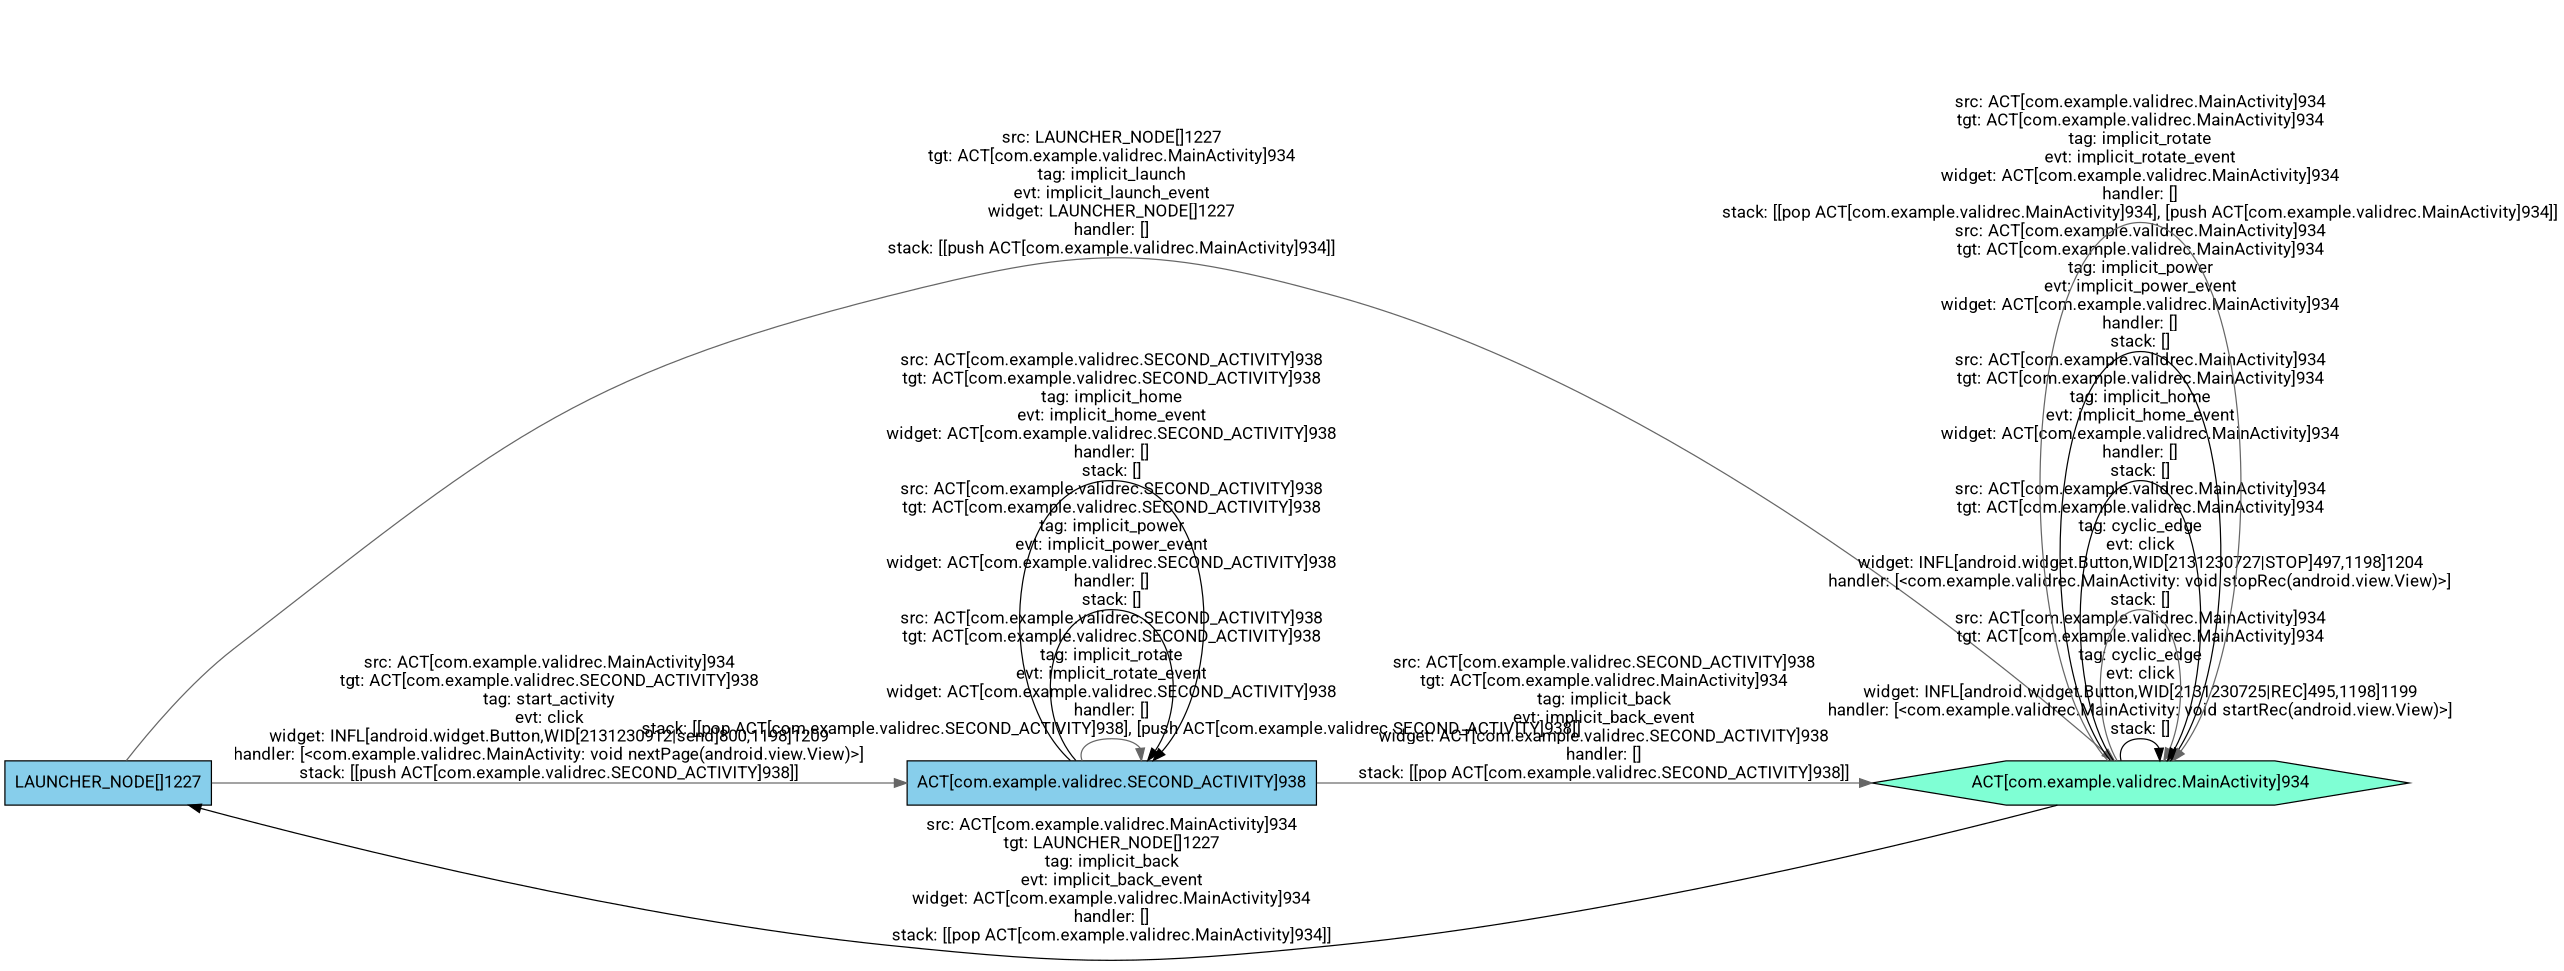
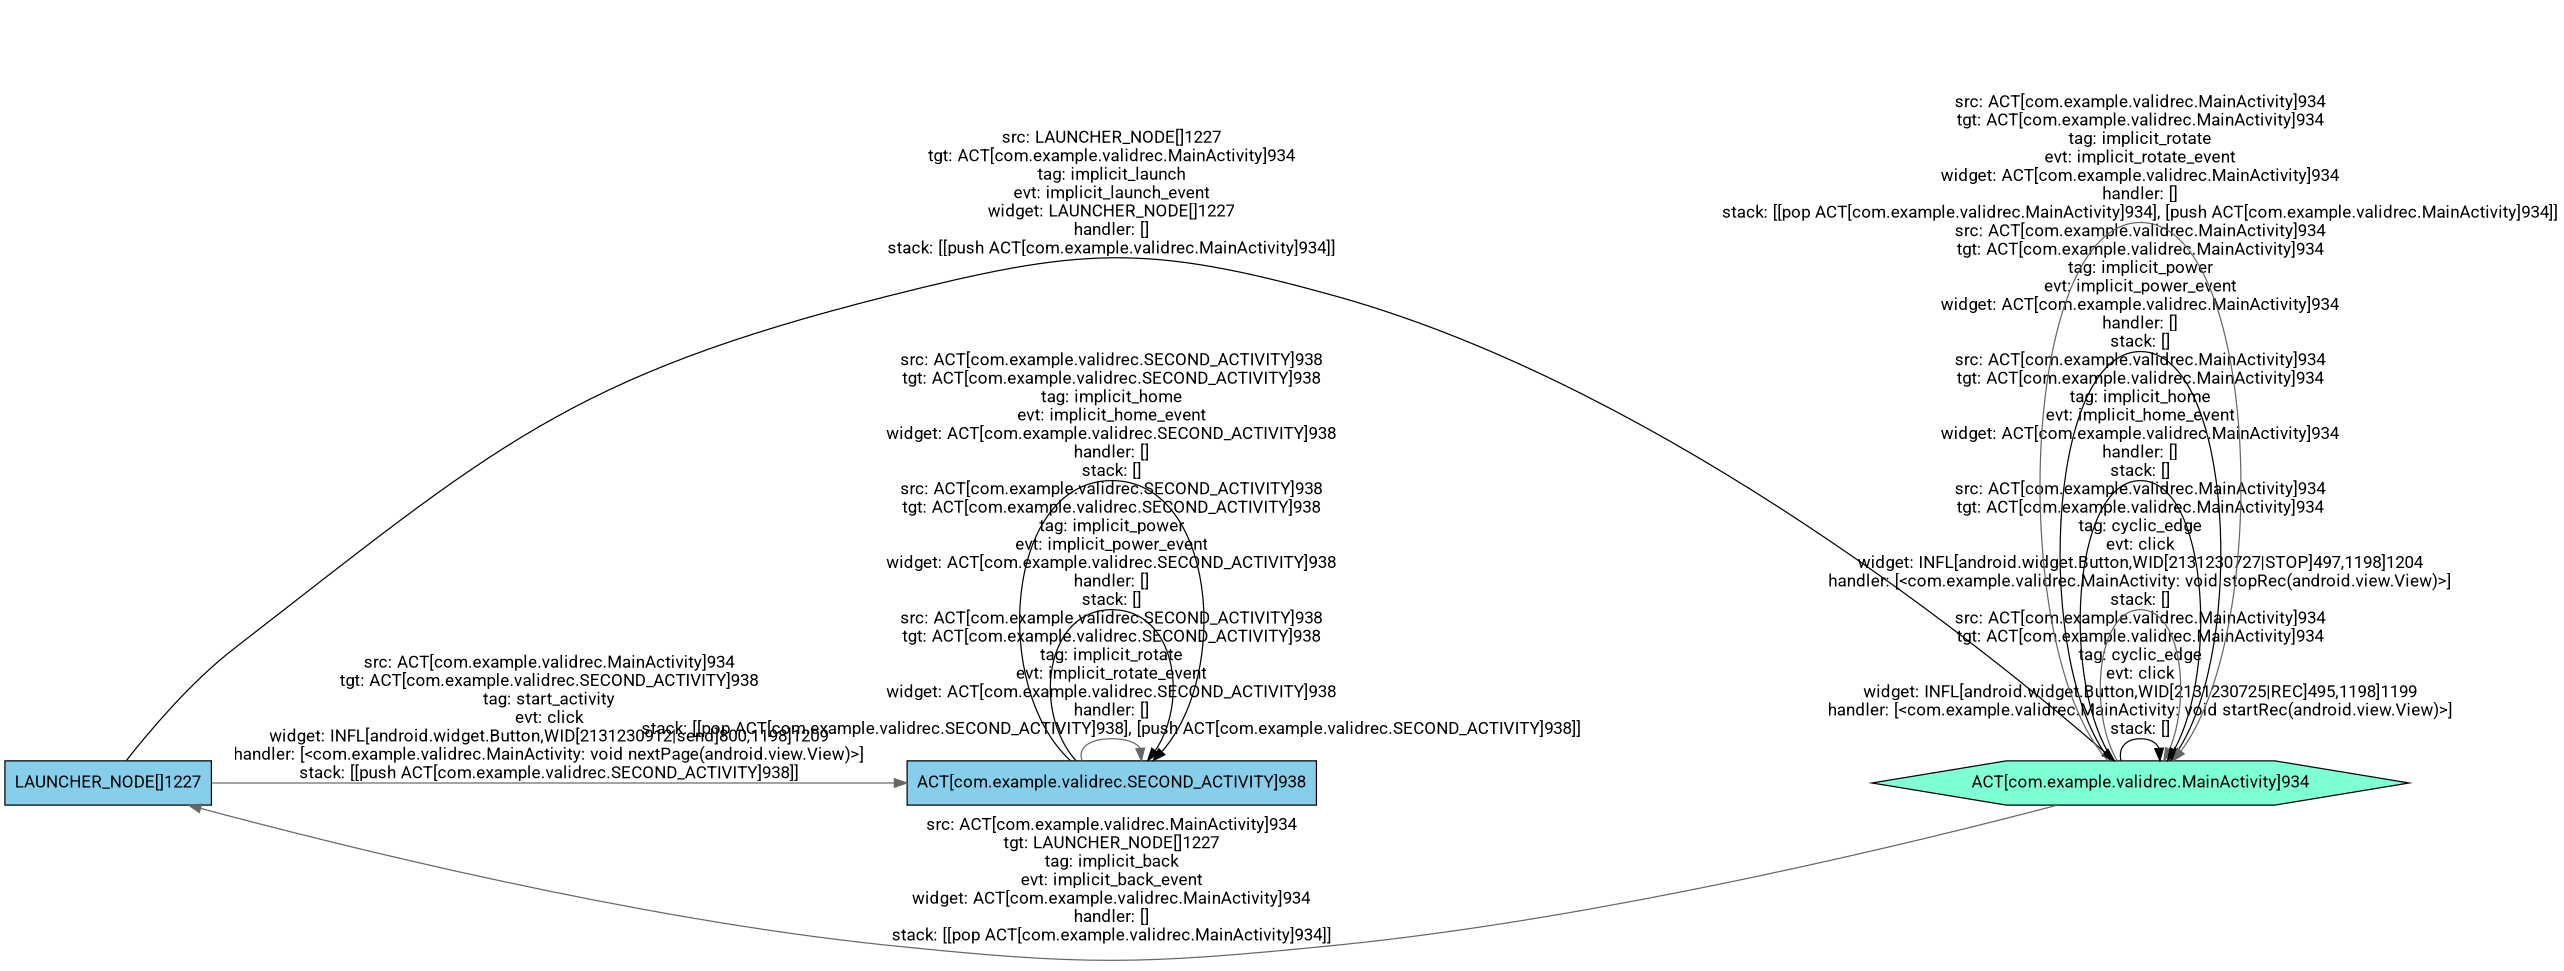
(1109, 258) -> (1109, 258)
(1588, 783) -> none
(1129, 960) -> (1129, 960)
